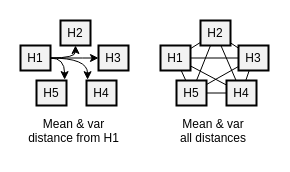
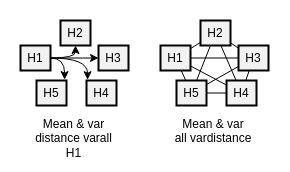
(214, 132) -> (214, 132)
(74, 139) -> (74, 139)
